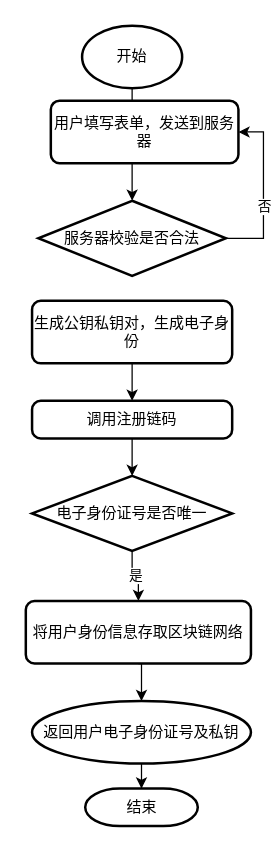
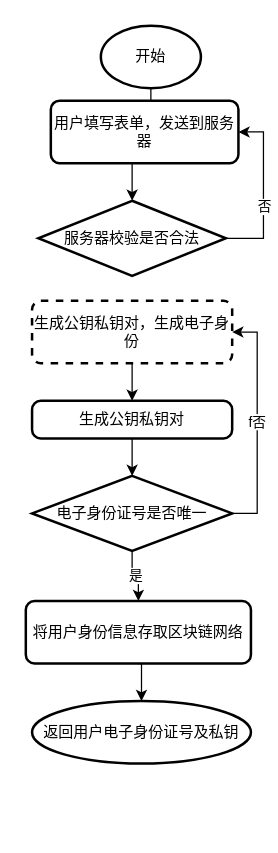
(132, 57) -> (151, 57)
(132, 332) -> (132, 332)
(132, 419) -> (132, 419)
none -> (257, 426)
(141, 780) -> none
(141, 807) -> none
